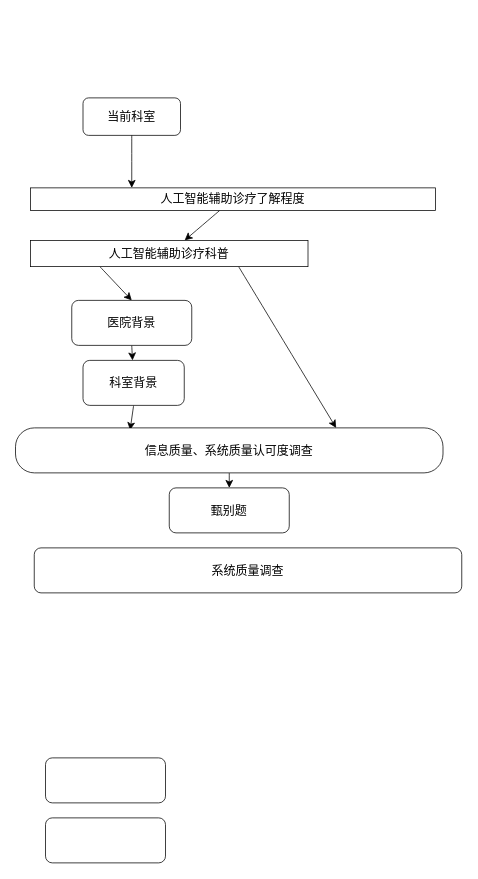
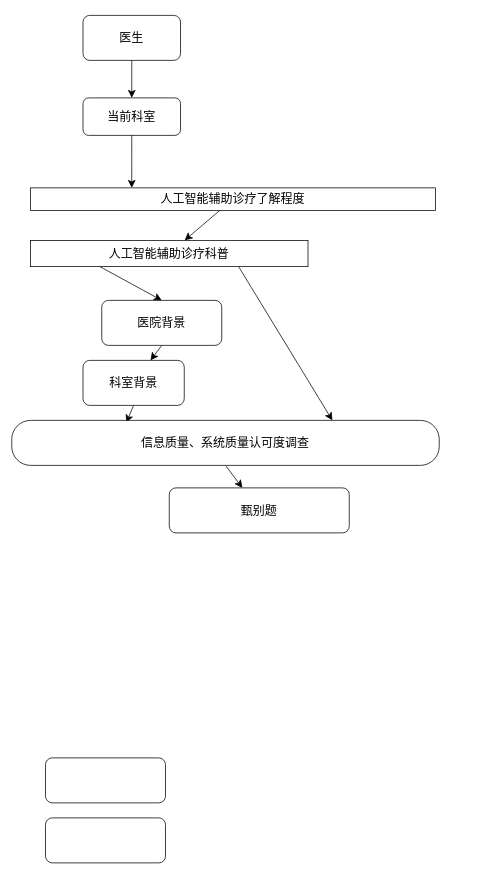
none -> (132, 38)
none -> (132, 76)
(132, 323) -> (162, 323)
(229, 450) -> (225, 443)
(229, 510) -> (259, 510)
(248, 570) -> none
